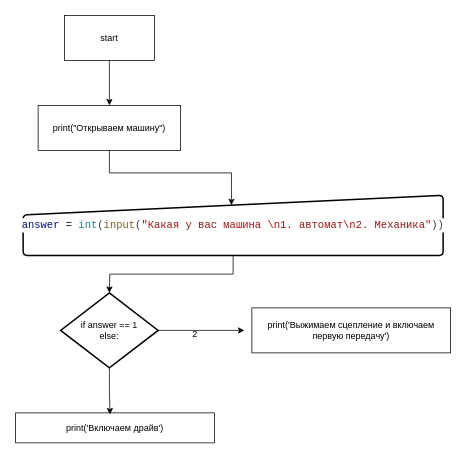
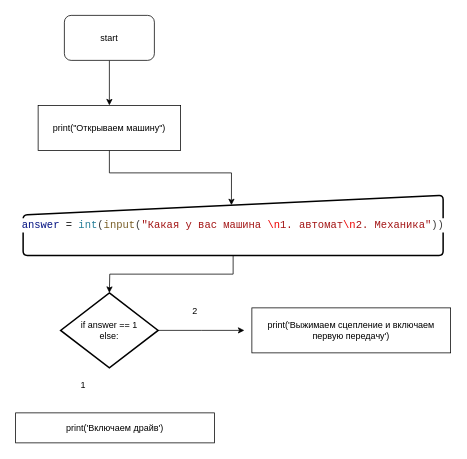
(109, 38) -> (109, 38)
(195, 334) -> (195, 312)
none -> (83, 385)
(109, 388) -> none
